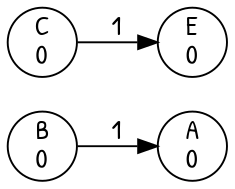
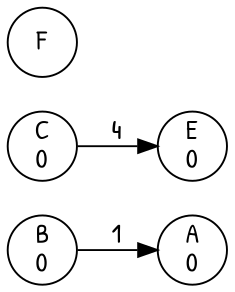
(117, 28) -> (117, 132)
none -> (42, 42)
